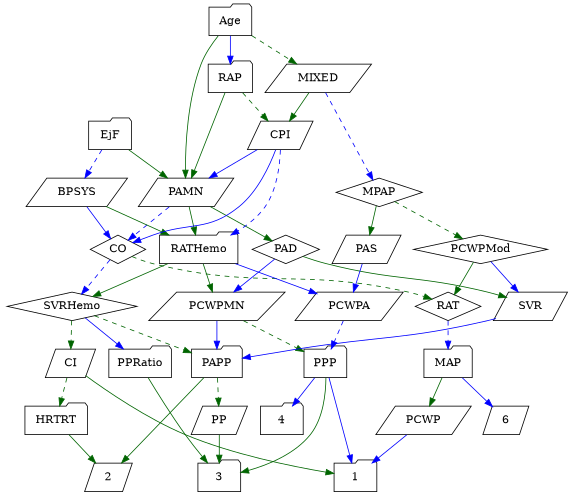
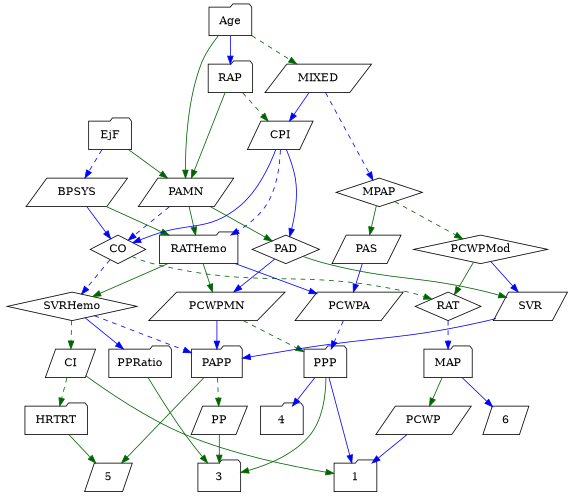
(301, 104) -> (301, 104)
(237, 162) -> (296, 189)
(139, 333) -> (139, 333)
(108, 477) -> (108, 477)
